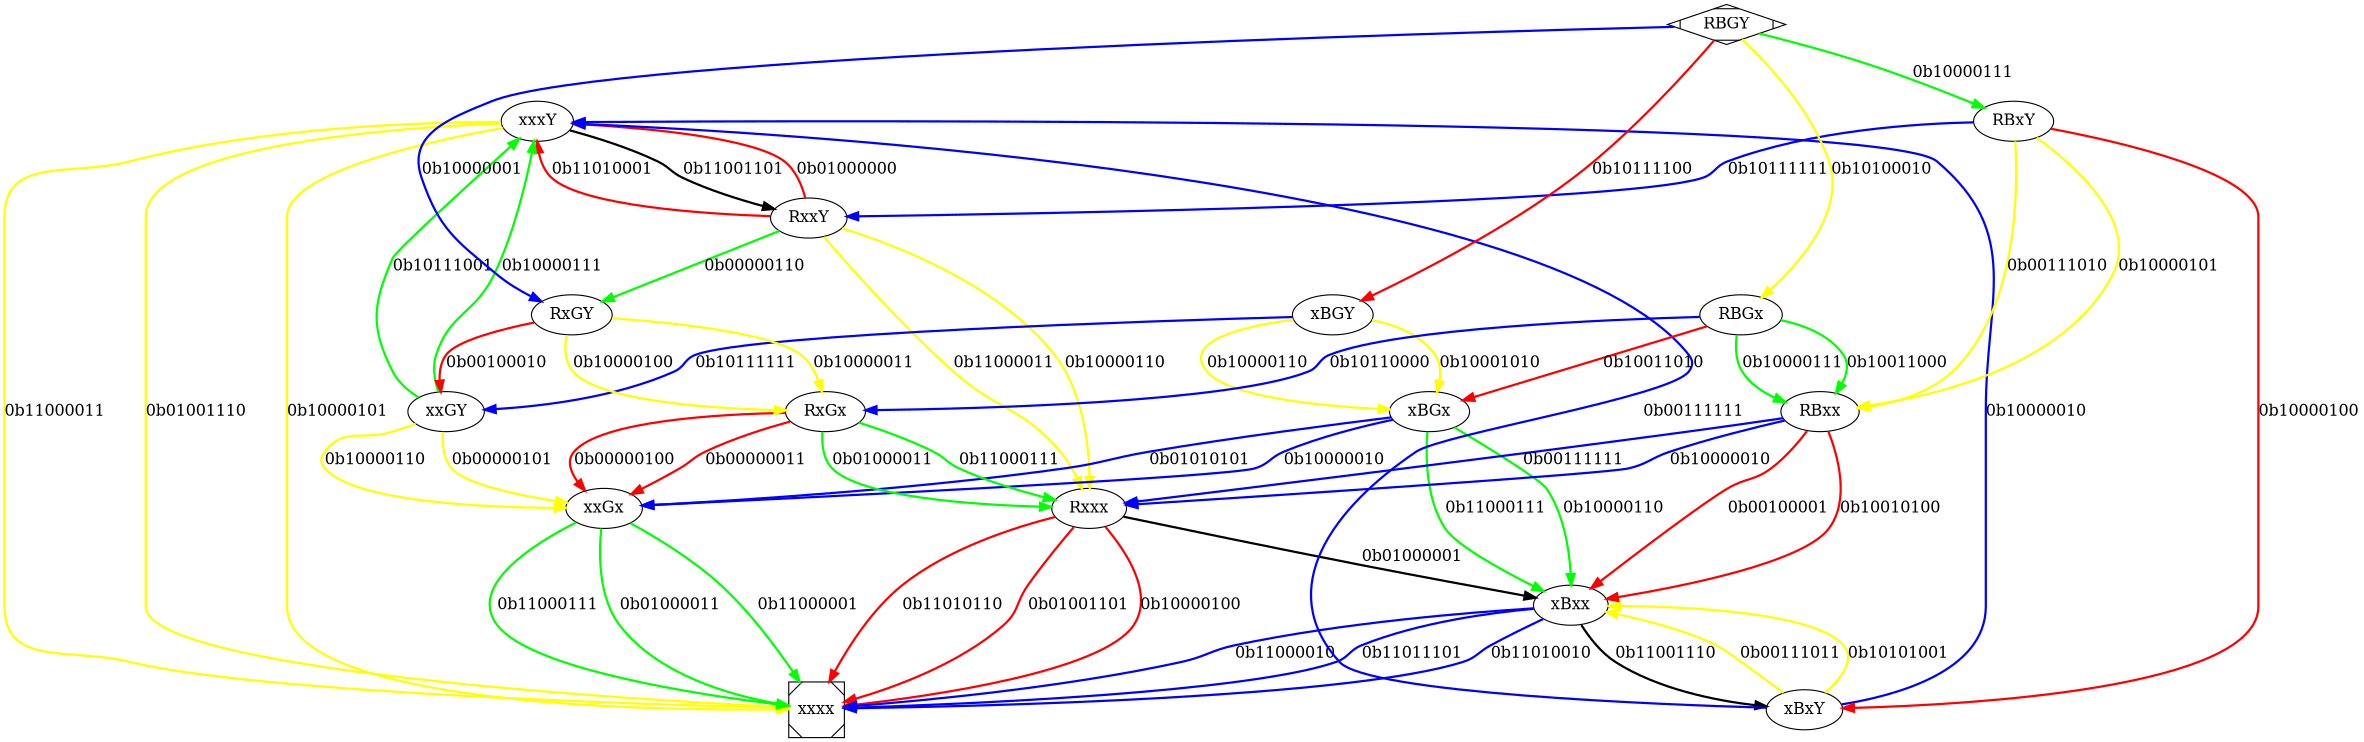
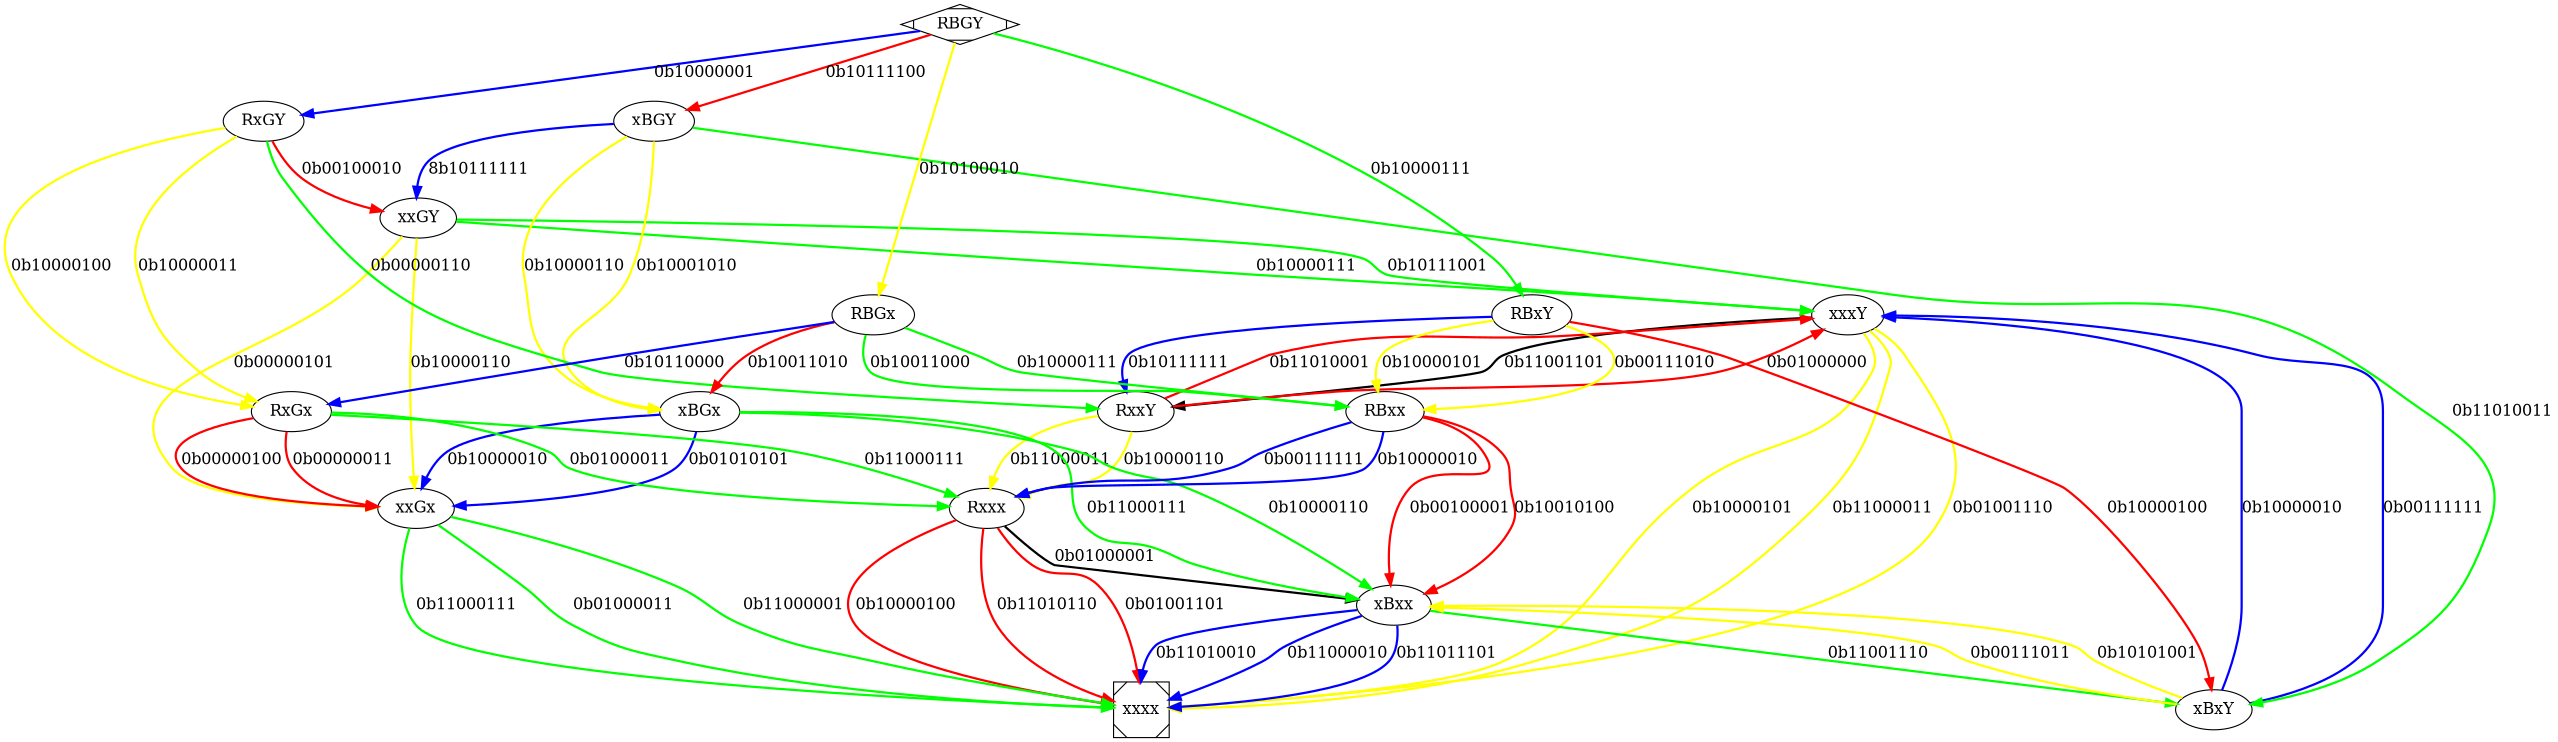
(696, 264) -> (632, 377)
none -> (1791, 281)
(746, 363) -> (479, 170)
(1659, 683) -> (1798, 657)
